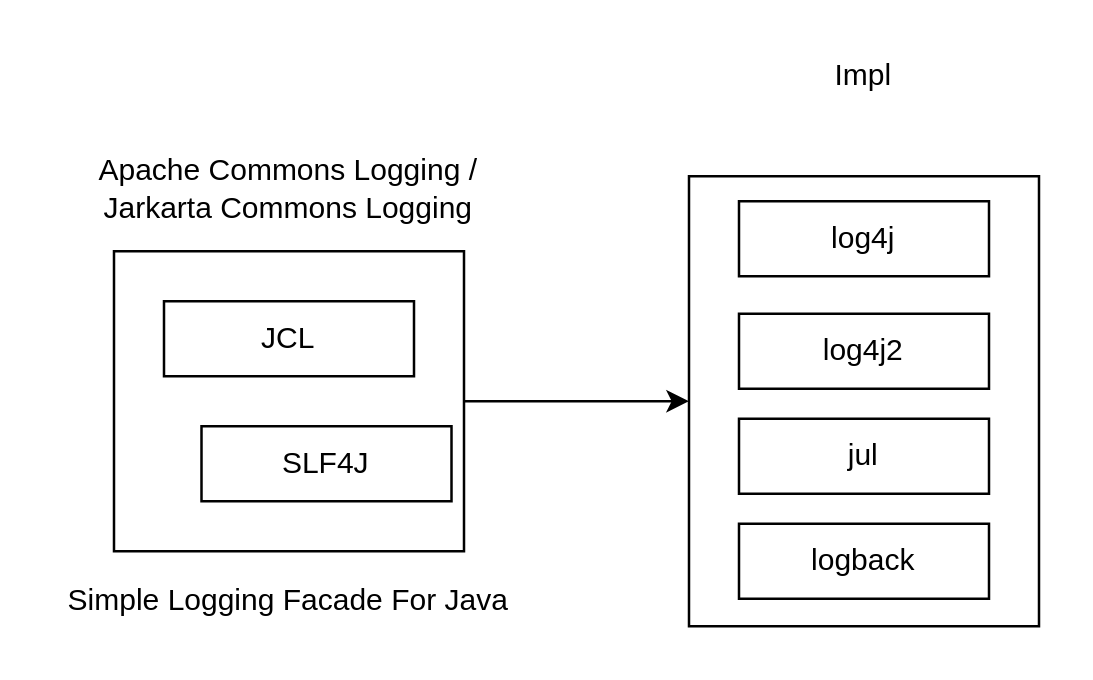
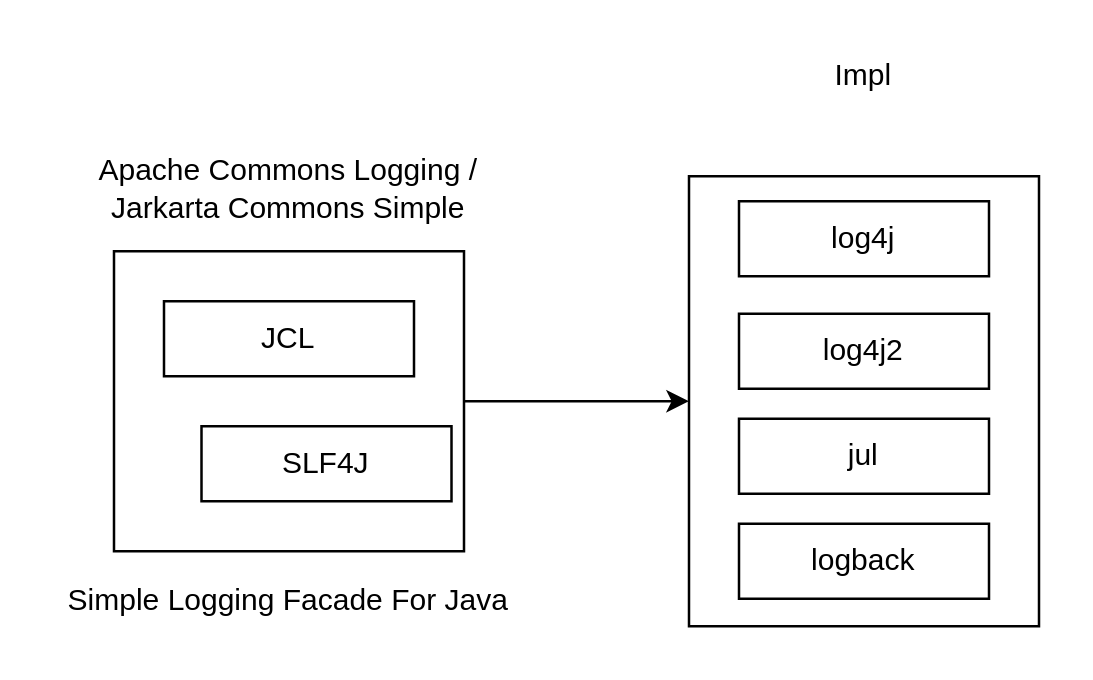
(289, 189) -> (289, 189)
